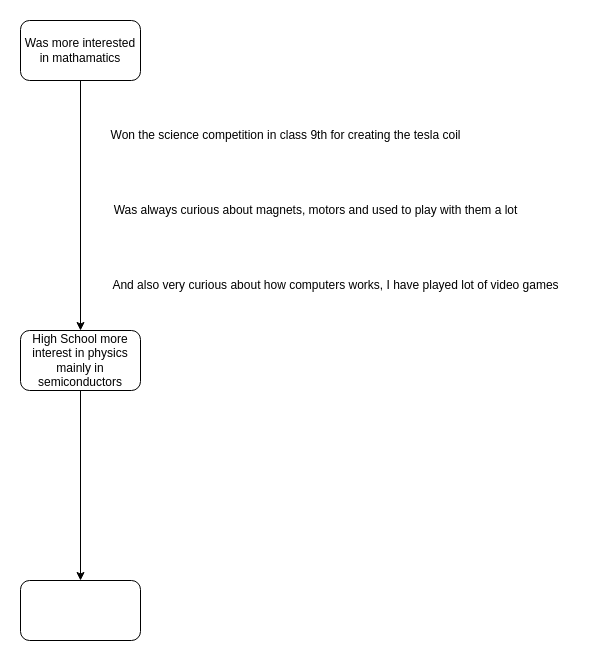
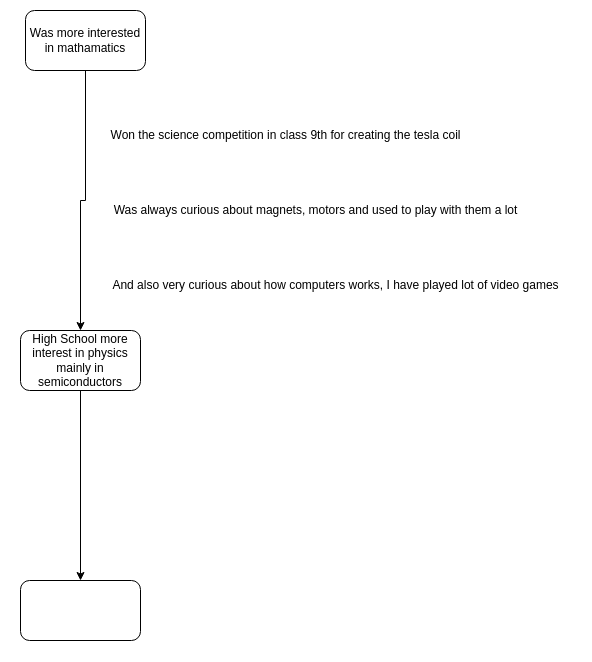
(81, 51) -> (86, 41)
